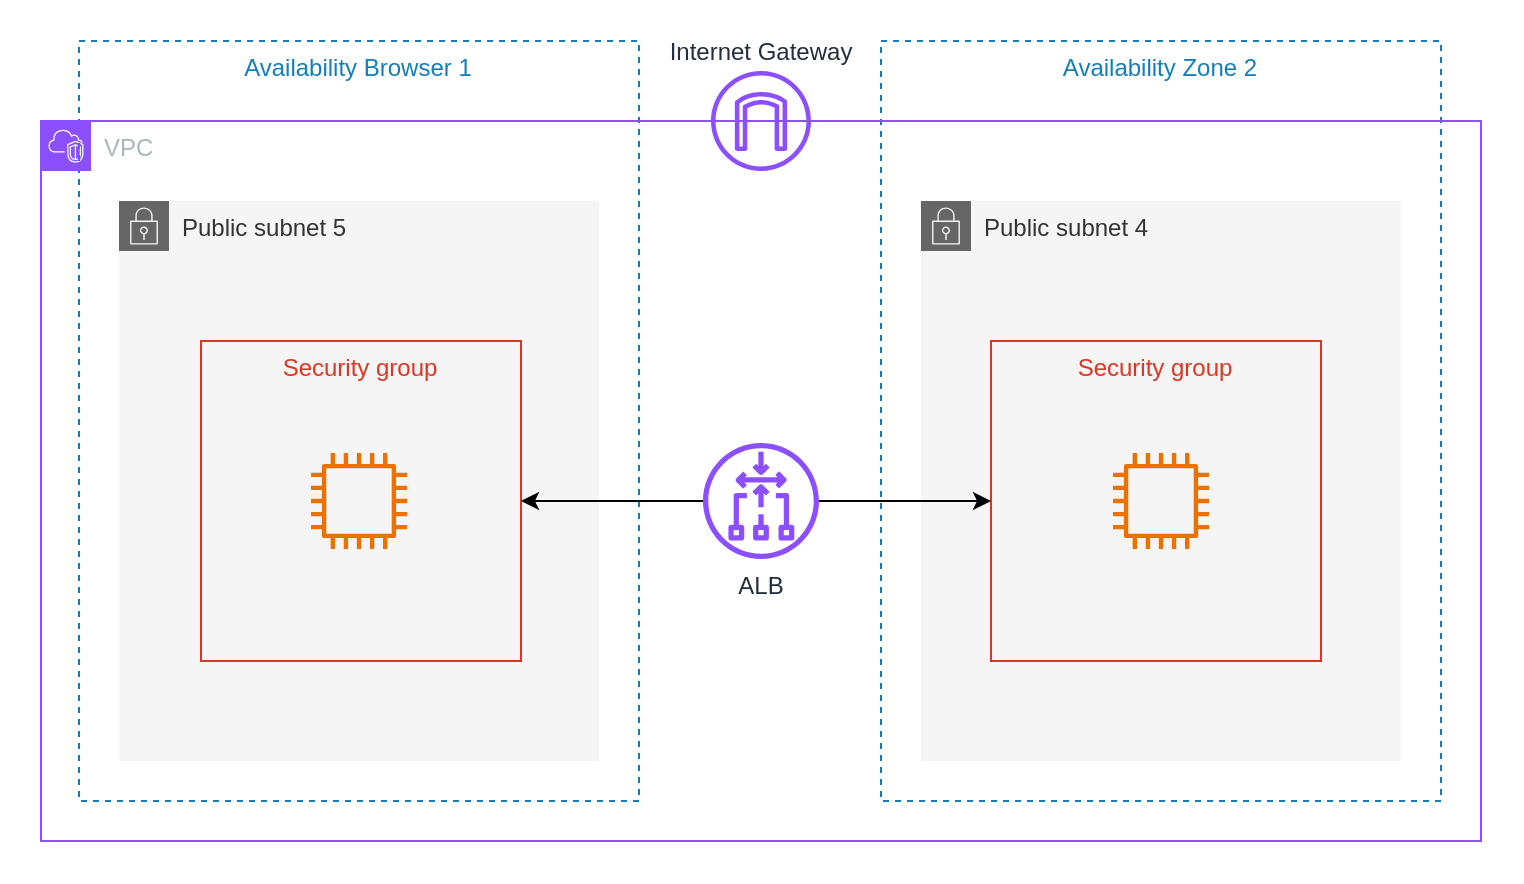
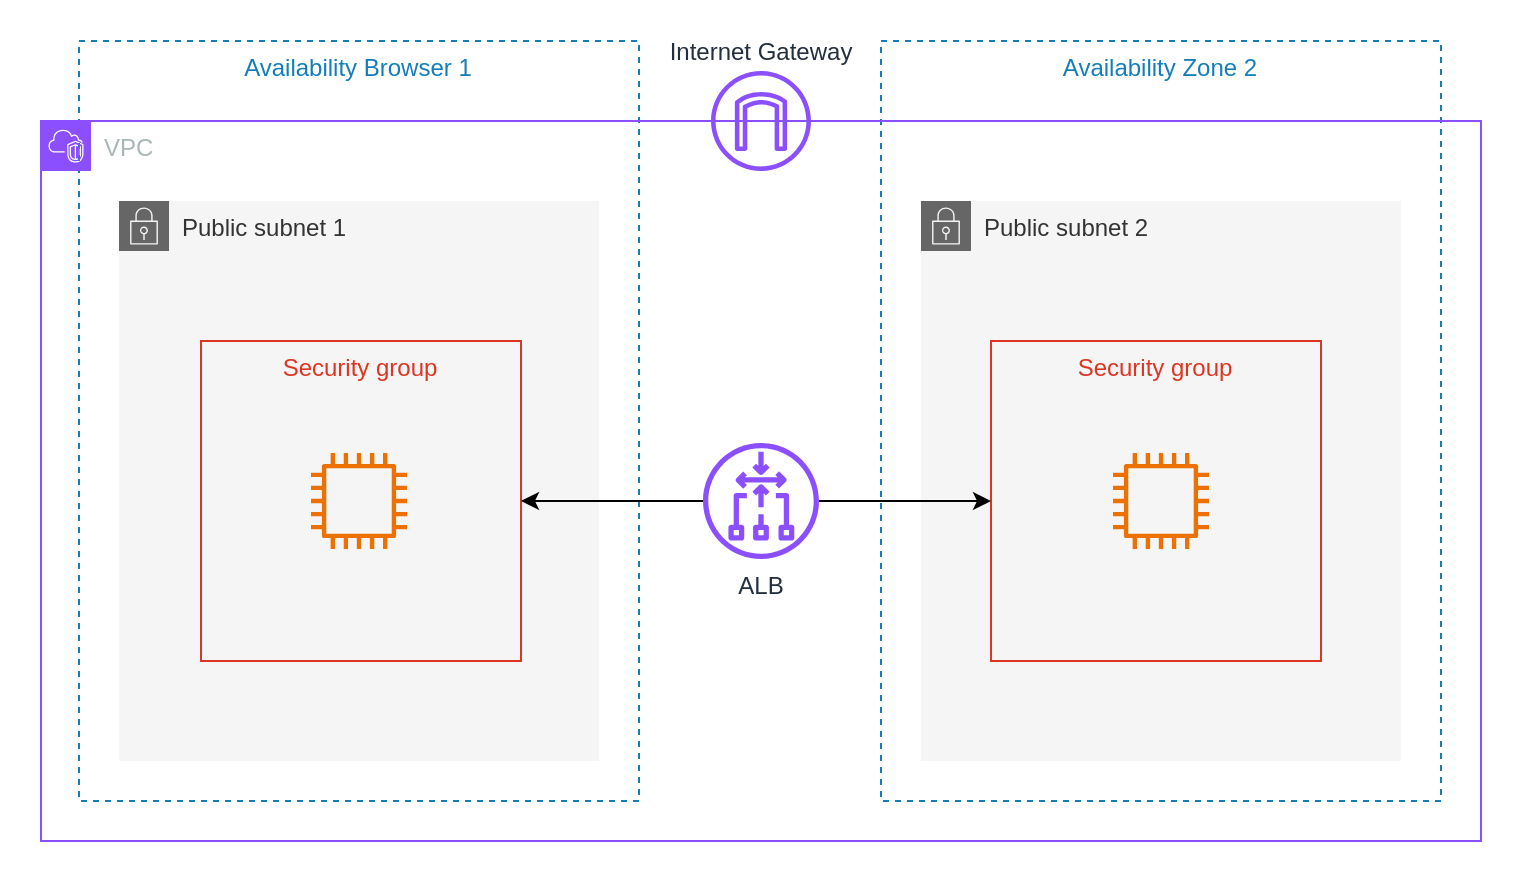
(271, 229) -> (271, 229)
(1073, 229) -> (1073, 229)
